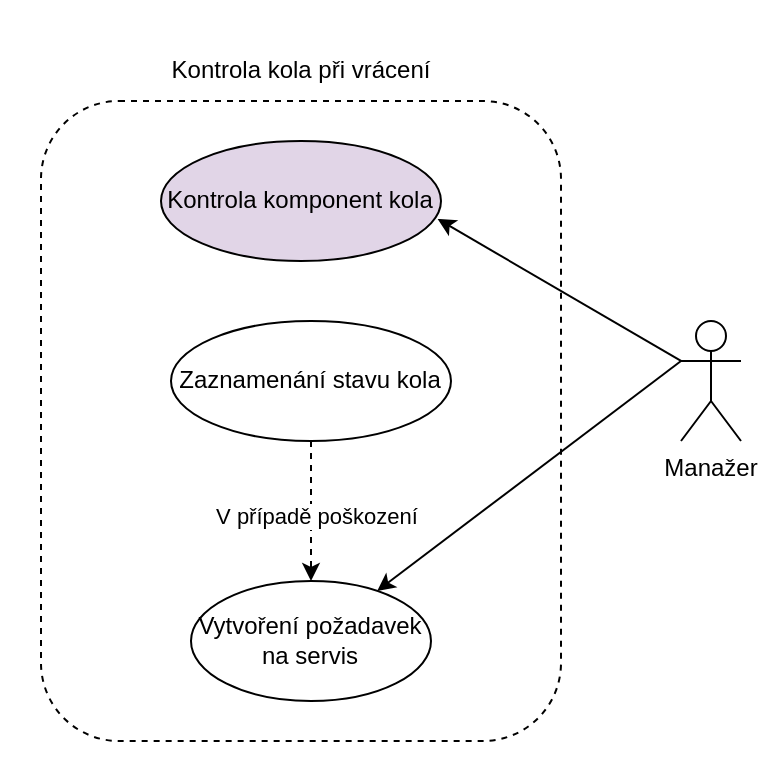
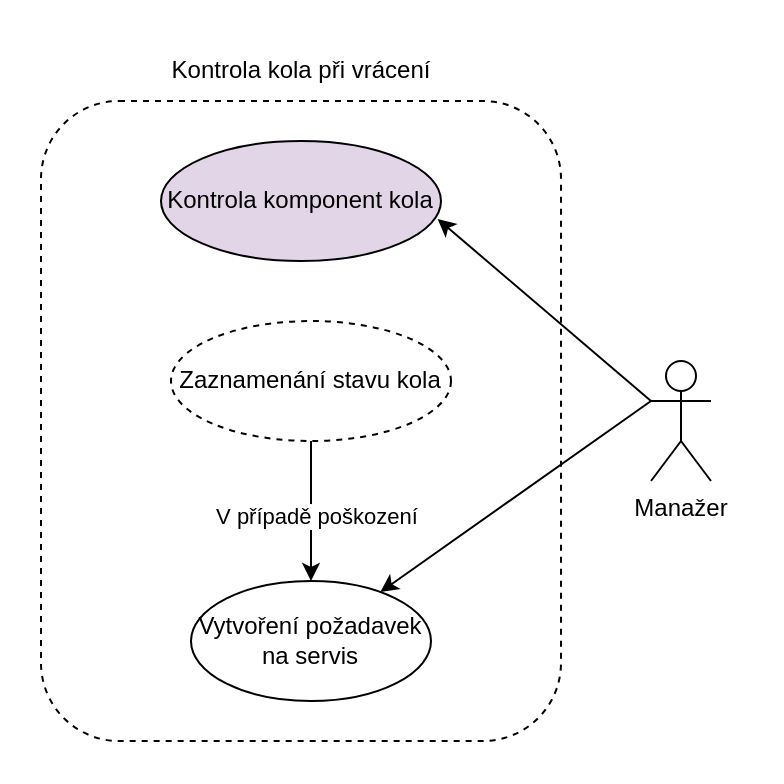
(311, 381) -> (311, 381)
(711, 381) -> (681, 421)
(311, 471) -> (311, 471)
